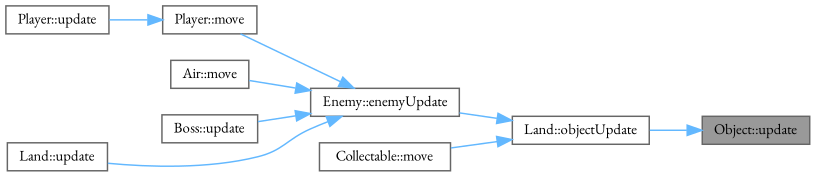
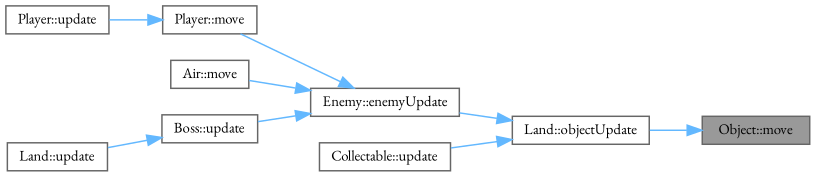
(756, 130) -> (756, 130)
(385, 157) -> (385, 157)
(223, 163) -> (128, 144)
